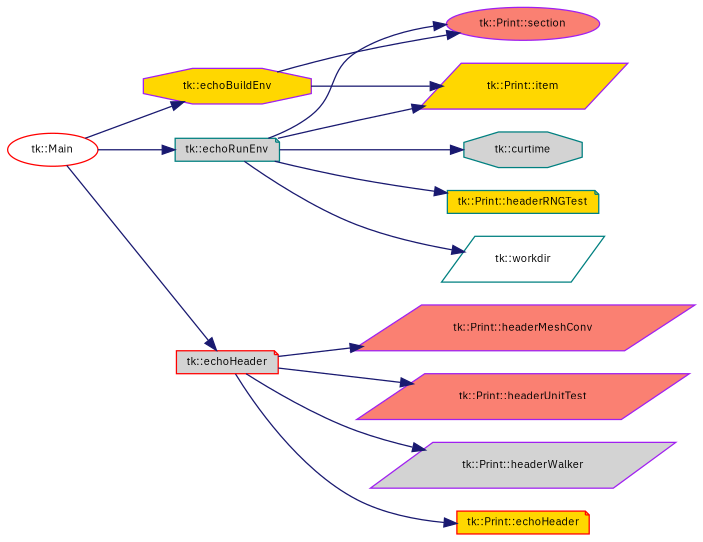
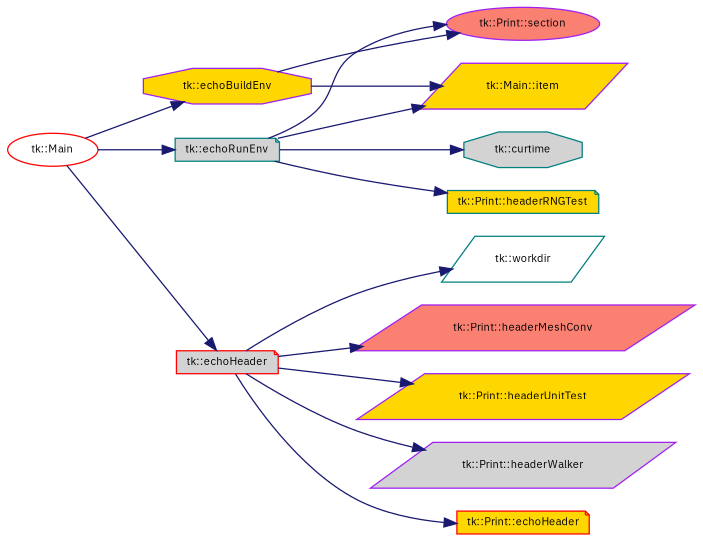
(523, 86) -> (523, 86)
(342, 219) -> (339, 301)
(523, 397) -> (523, 397)
